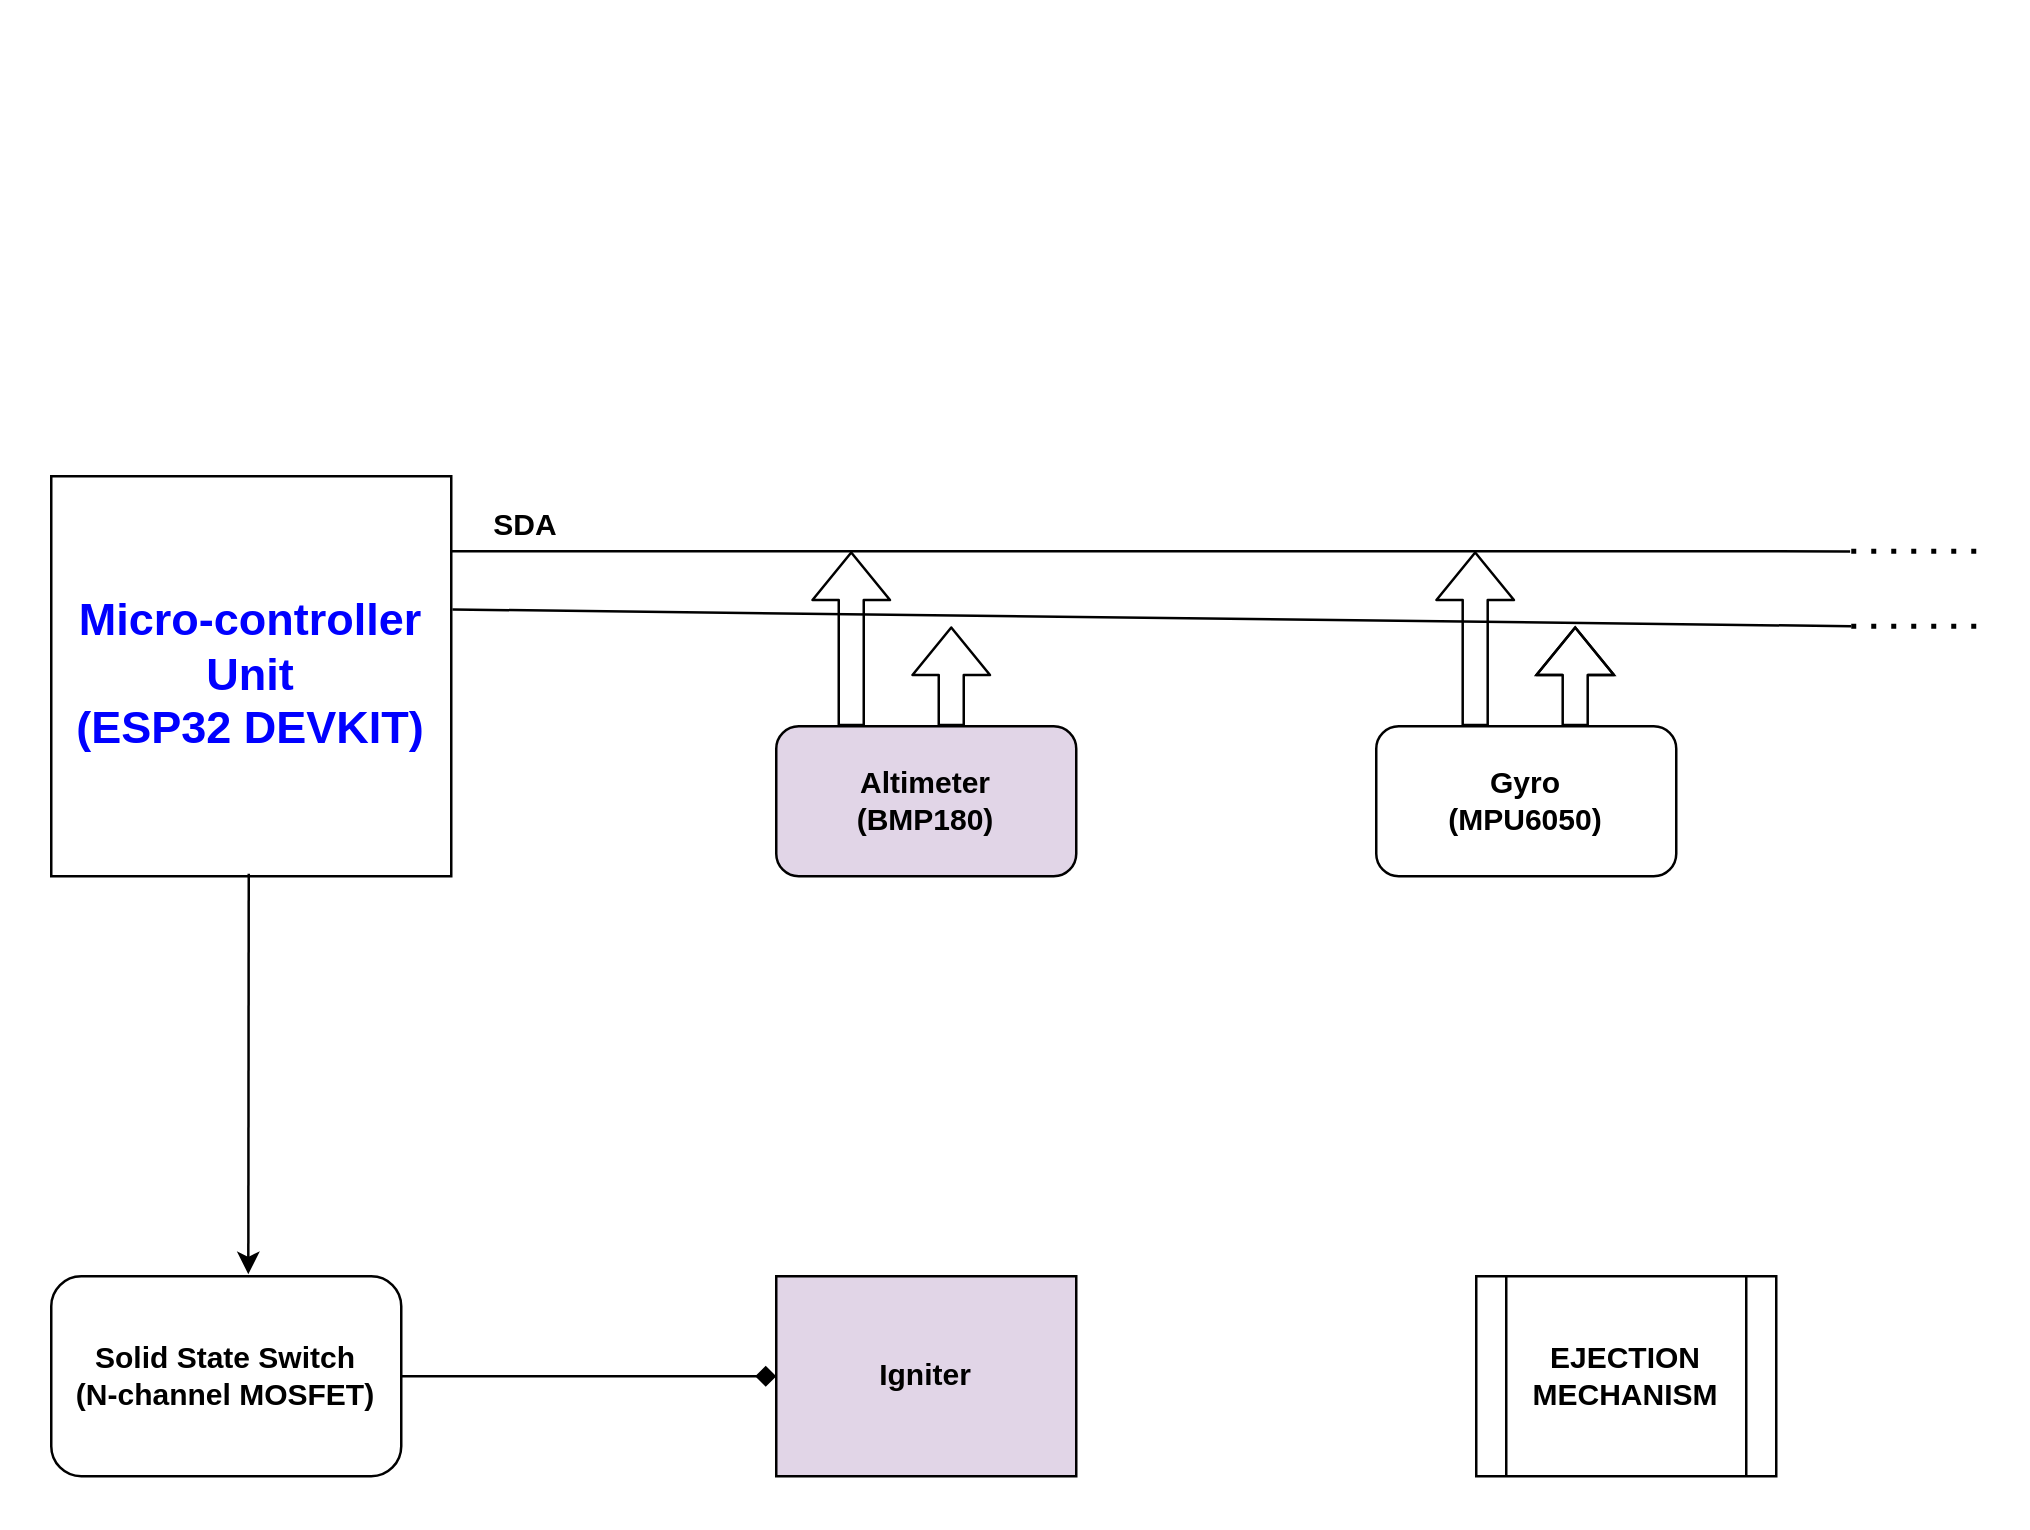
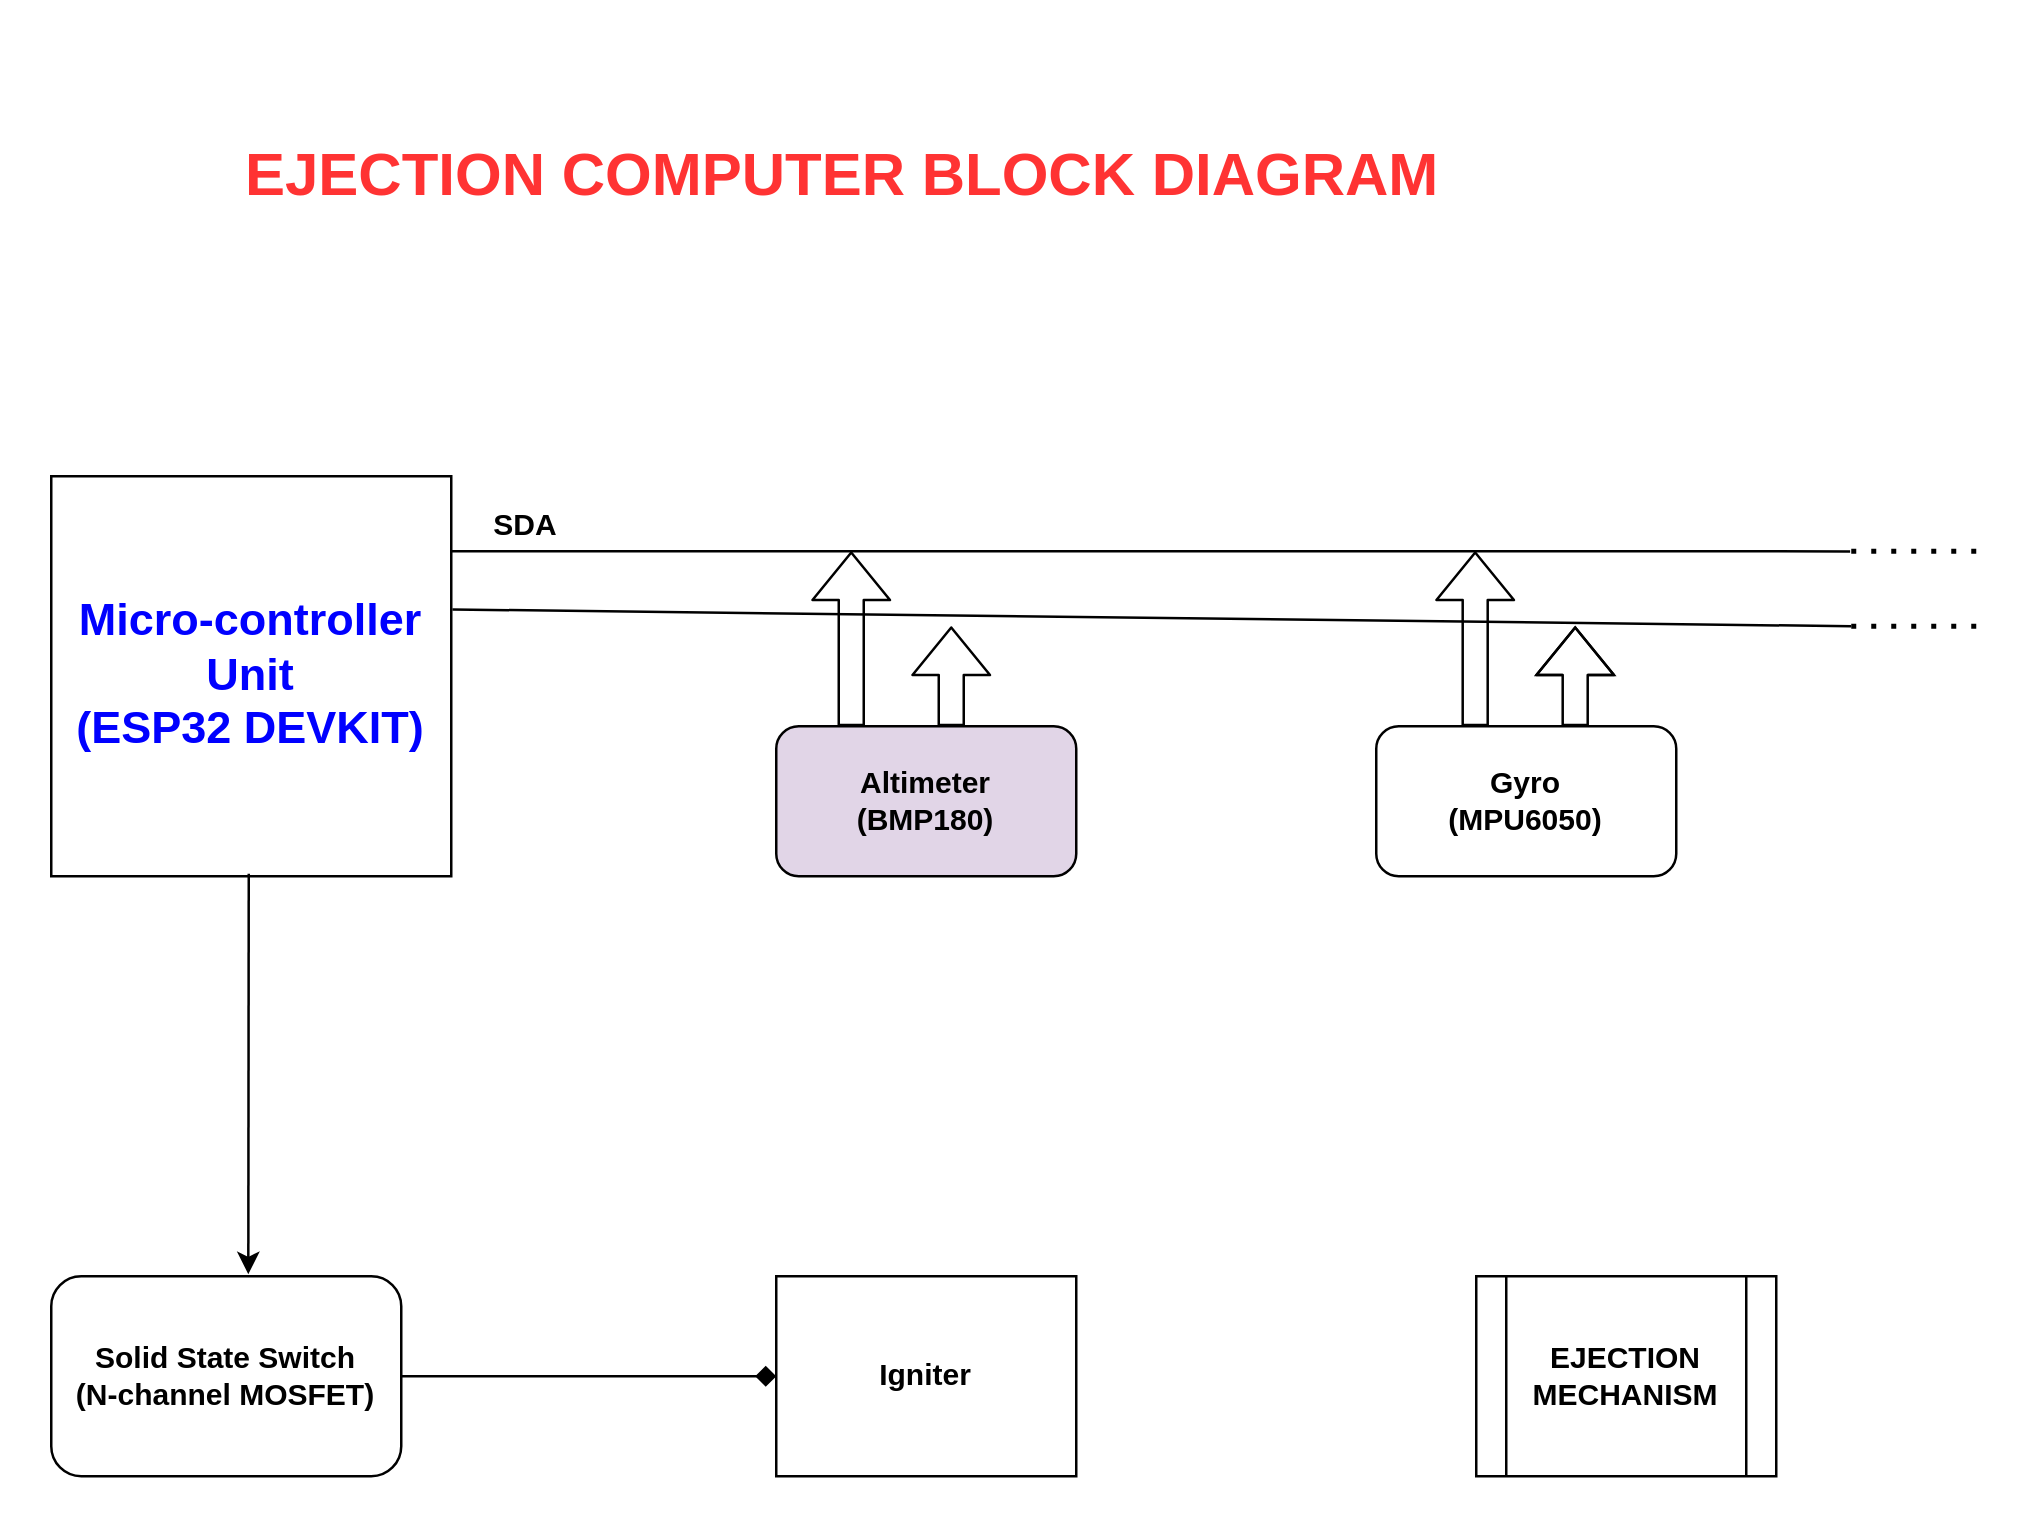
none -> (851, 176)
(926, 1376) -> (926, 1376)
